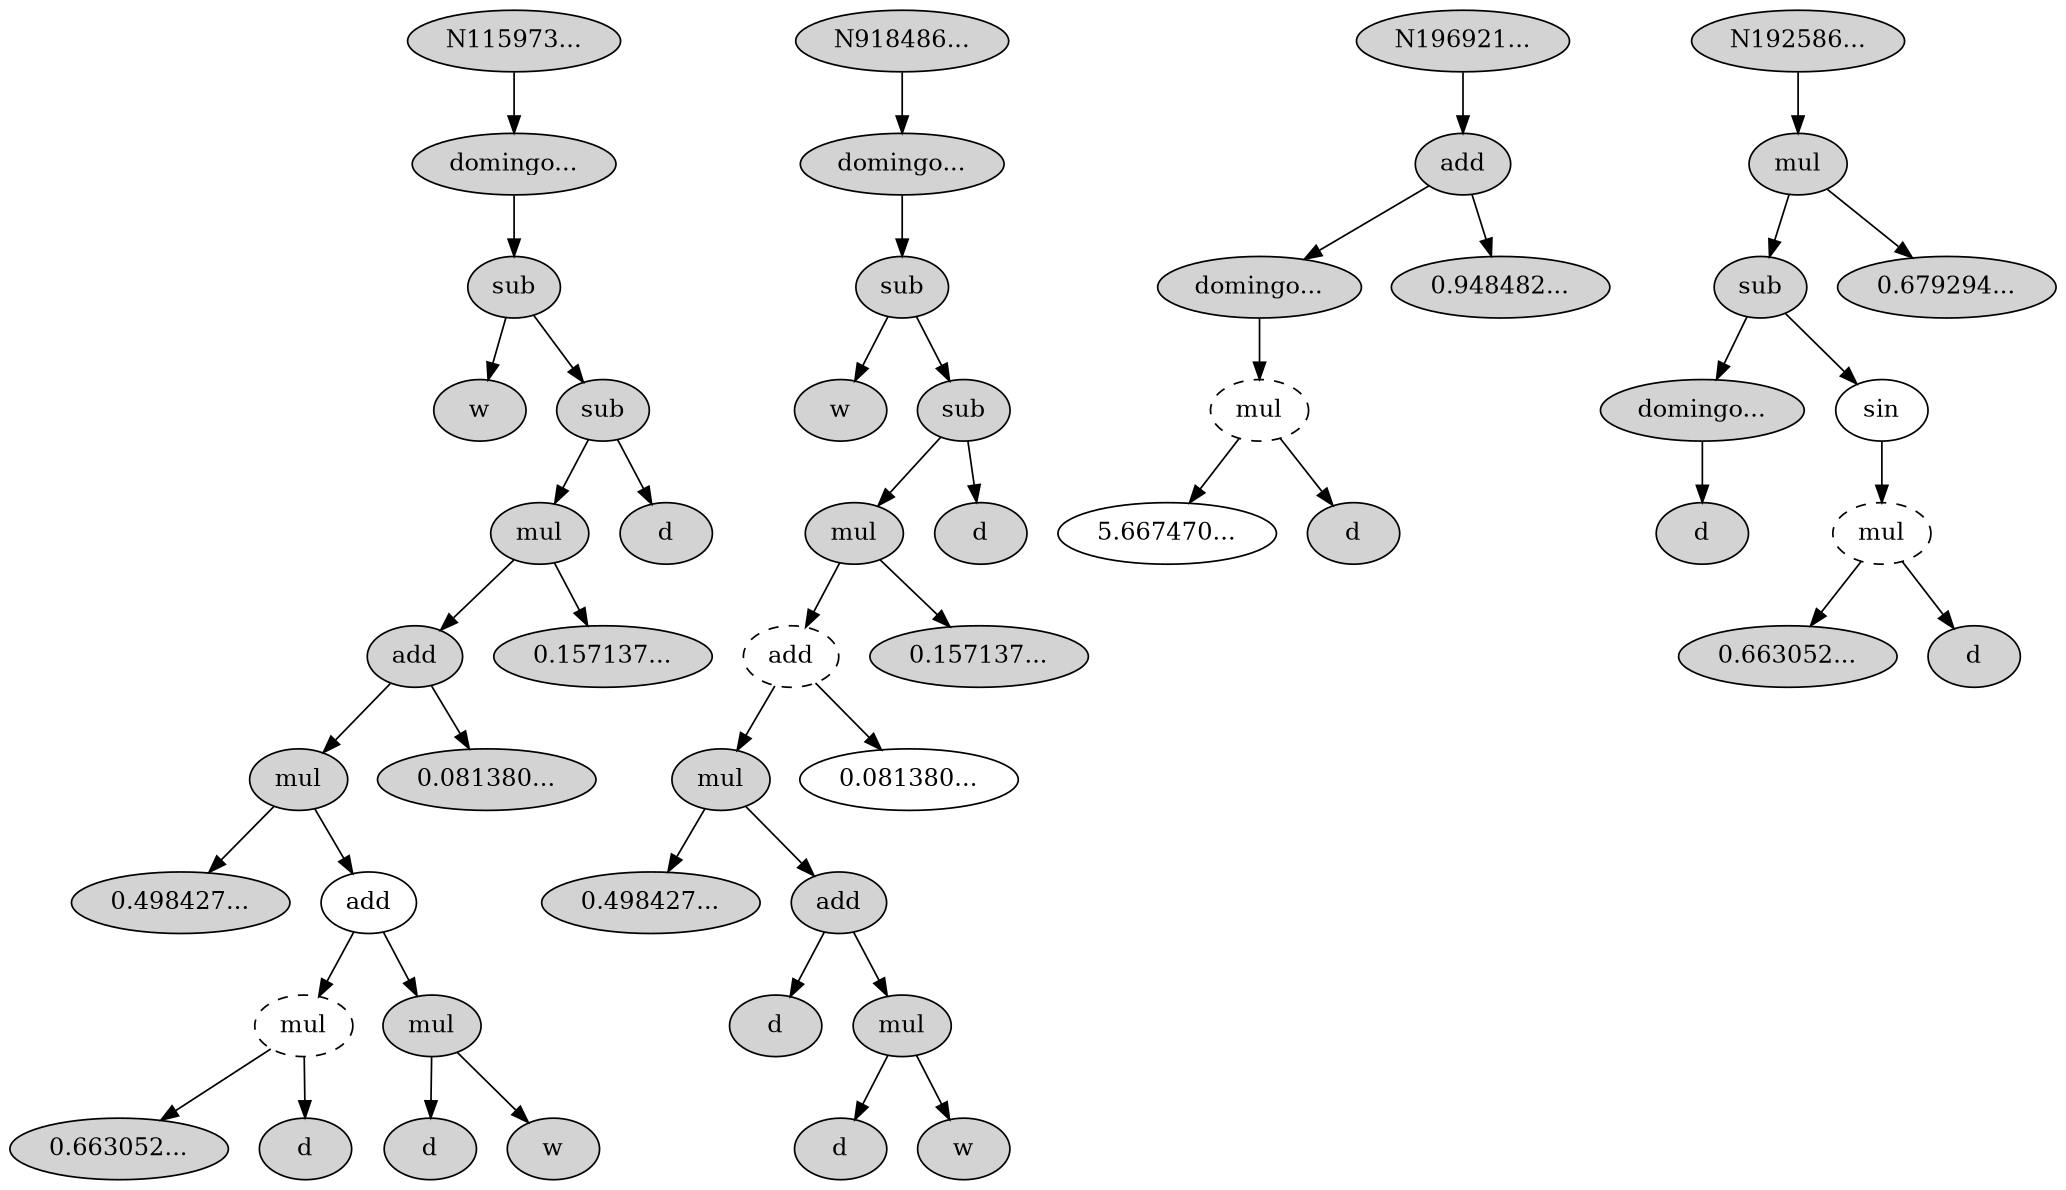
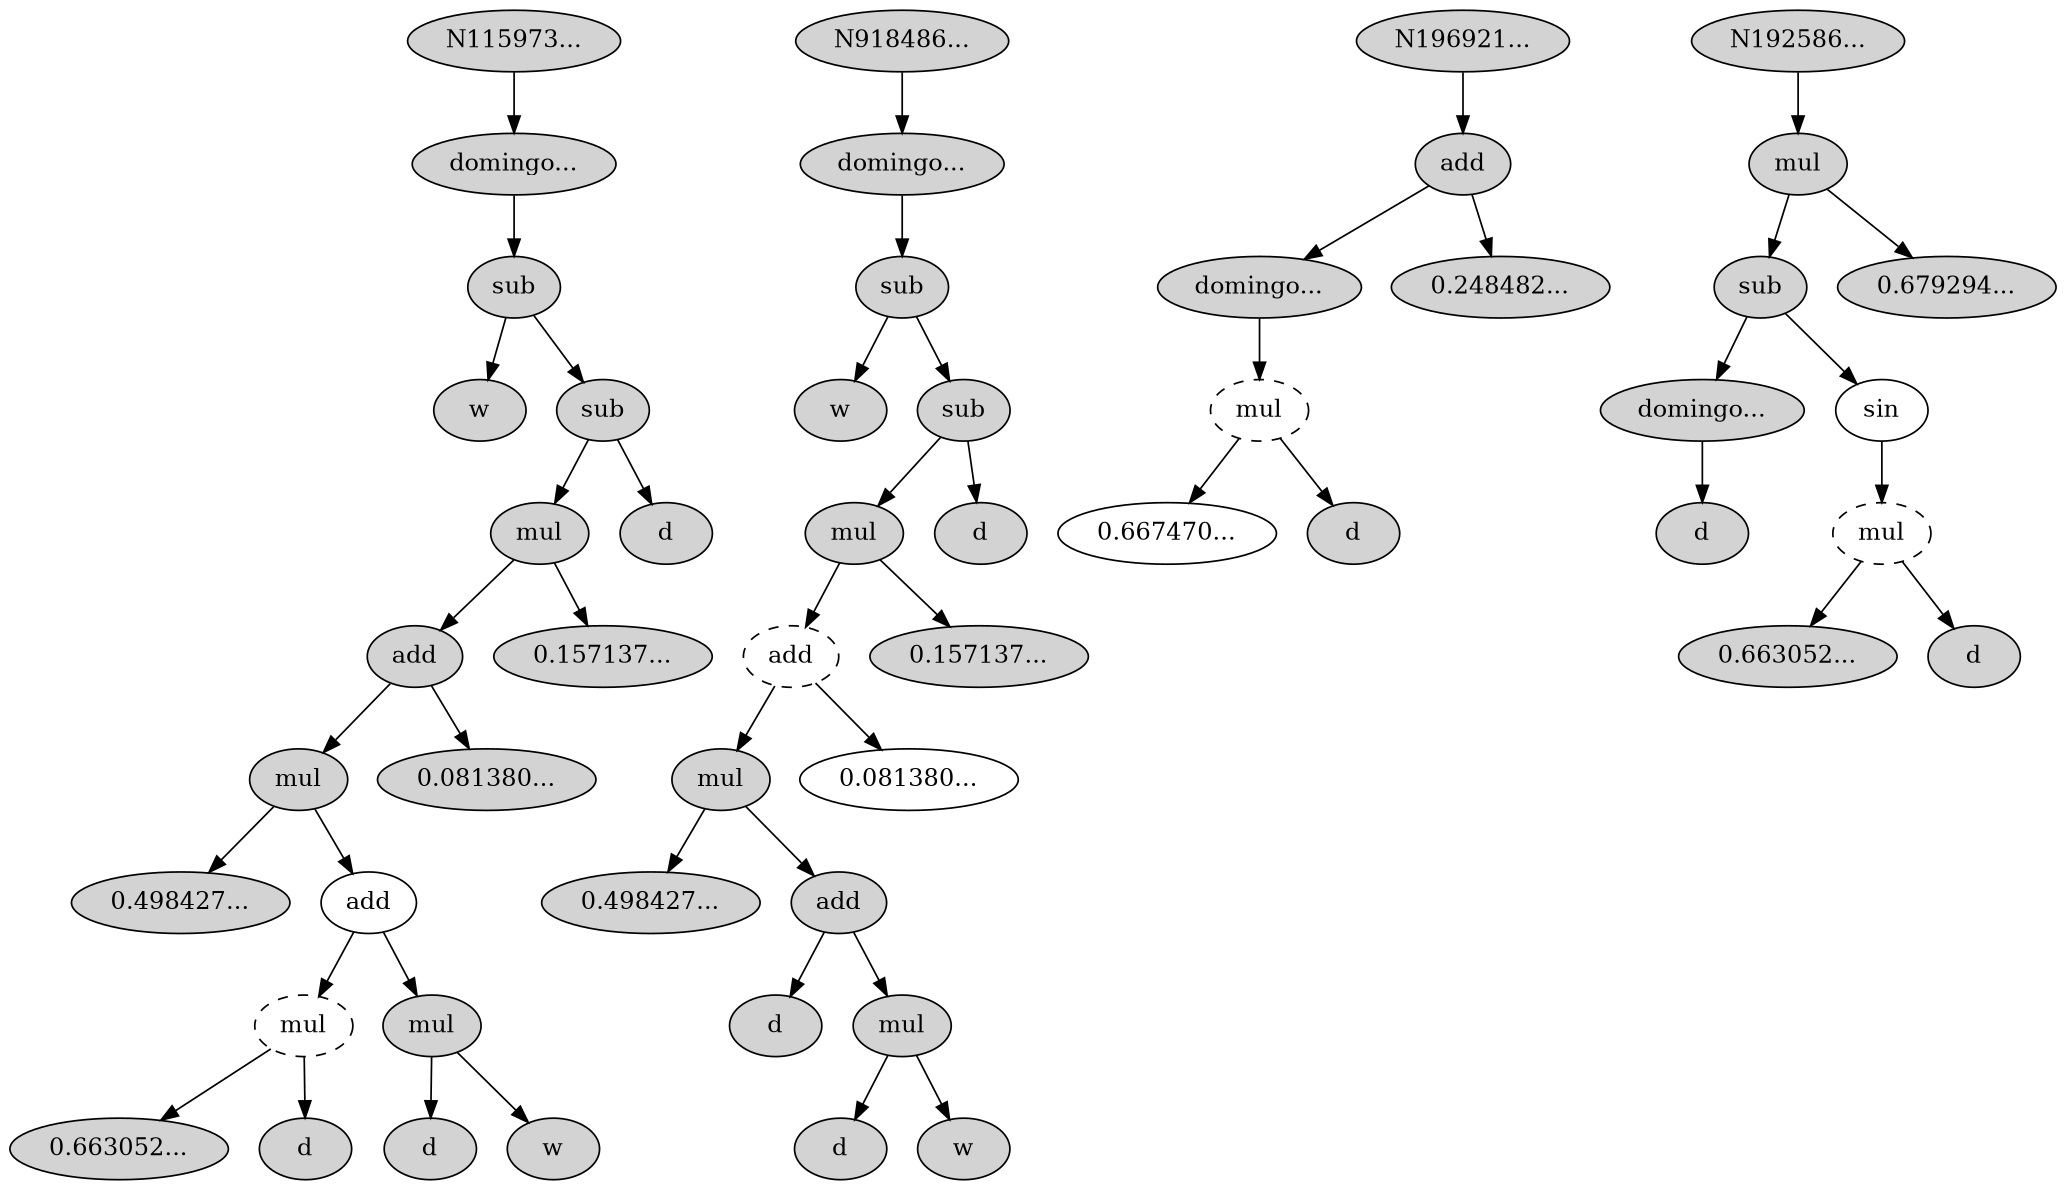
(1501, 287) -> (1501, 287)
(1167, 533) -> (1167, 533)
